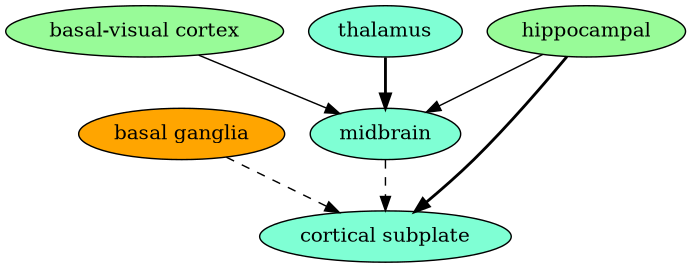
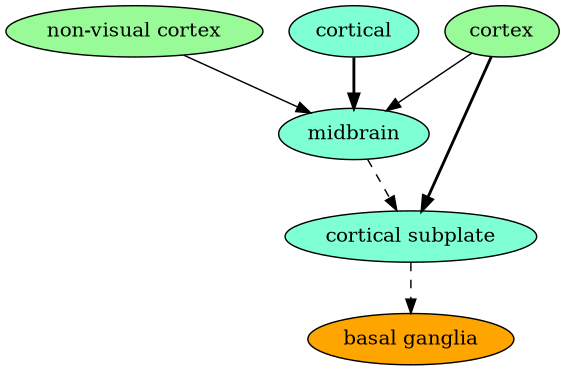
(145, 31) -> (134, 31)
(385, 31) -> (354, 31)
(586, 31) -> (502, 31)
(276, 182) -> (411, 281)
